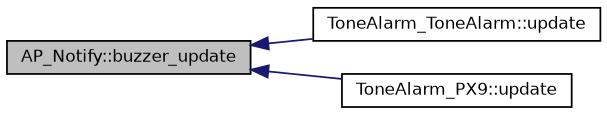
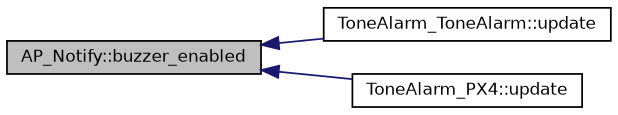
(129, 57) -> (134, 57)
(457, 90) -> (467, 90)
